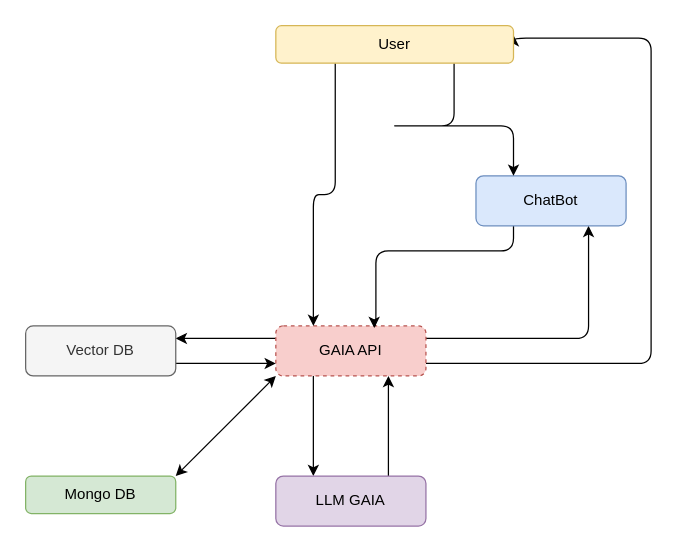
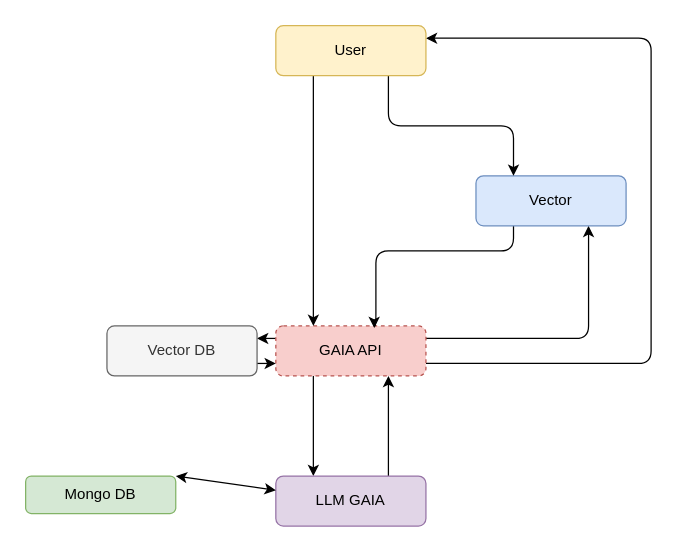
(394, 44) -> (351, 51)
(551, 201) -> (551, 201)
(101, 351) -> (182, 351)
(225, 426) -> (225, 483)
